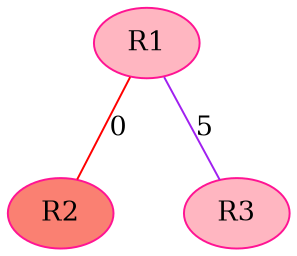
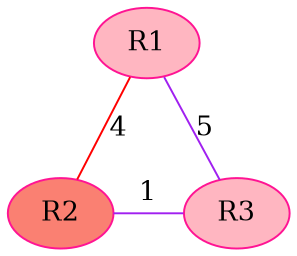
(119, 128) -> (119, 128)
none -> (148, 213)
